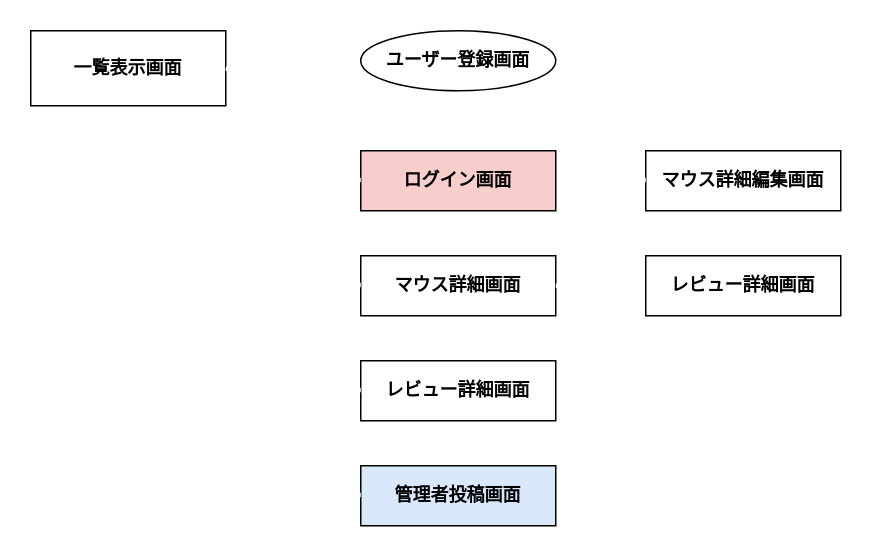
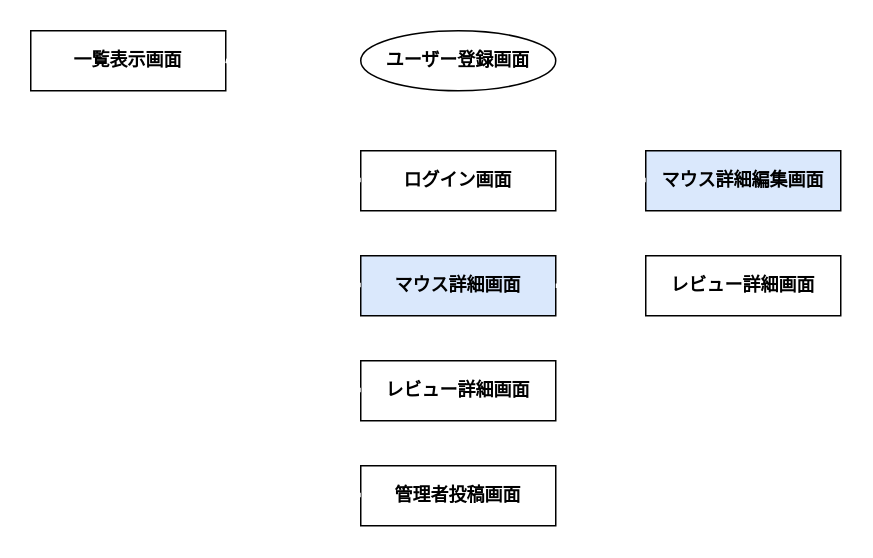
(128, 68) -> (128, 61)
(458, 181) -> (458, 181)
(743, 181) -> (743, 181)
(458, 286) -> (458, 286)
(458, 496) -> (458, 496)
